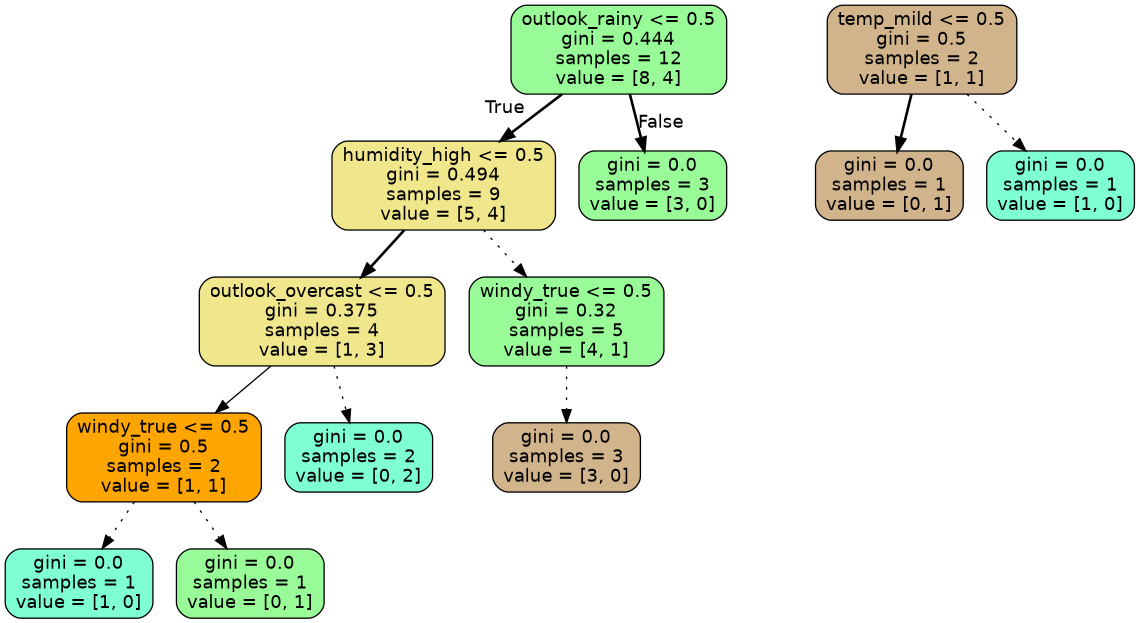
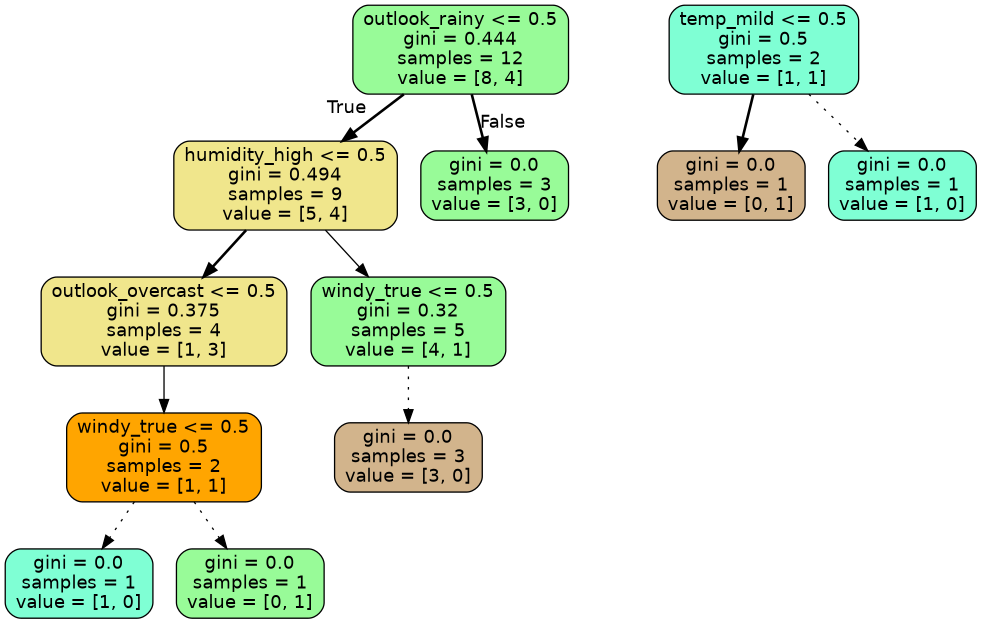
(922, 50) -> (764, 50)
(501, 249) -> (342, 249)
(359, 457) -> none
